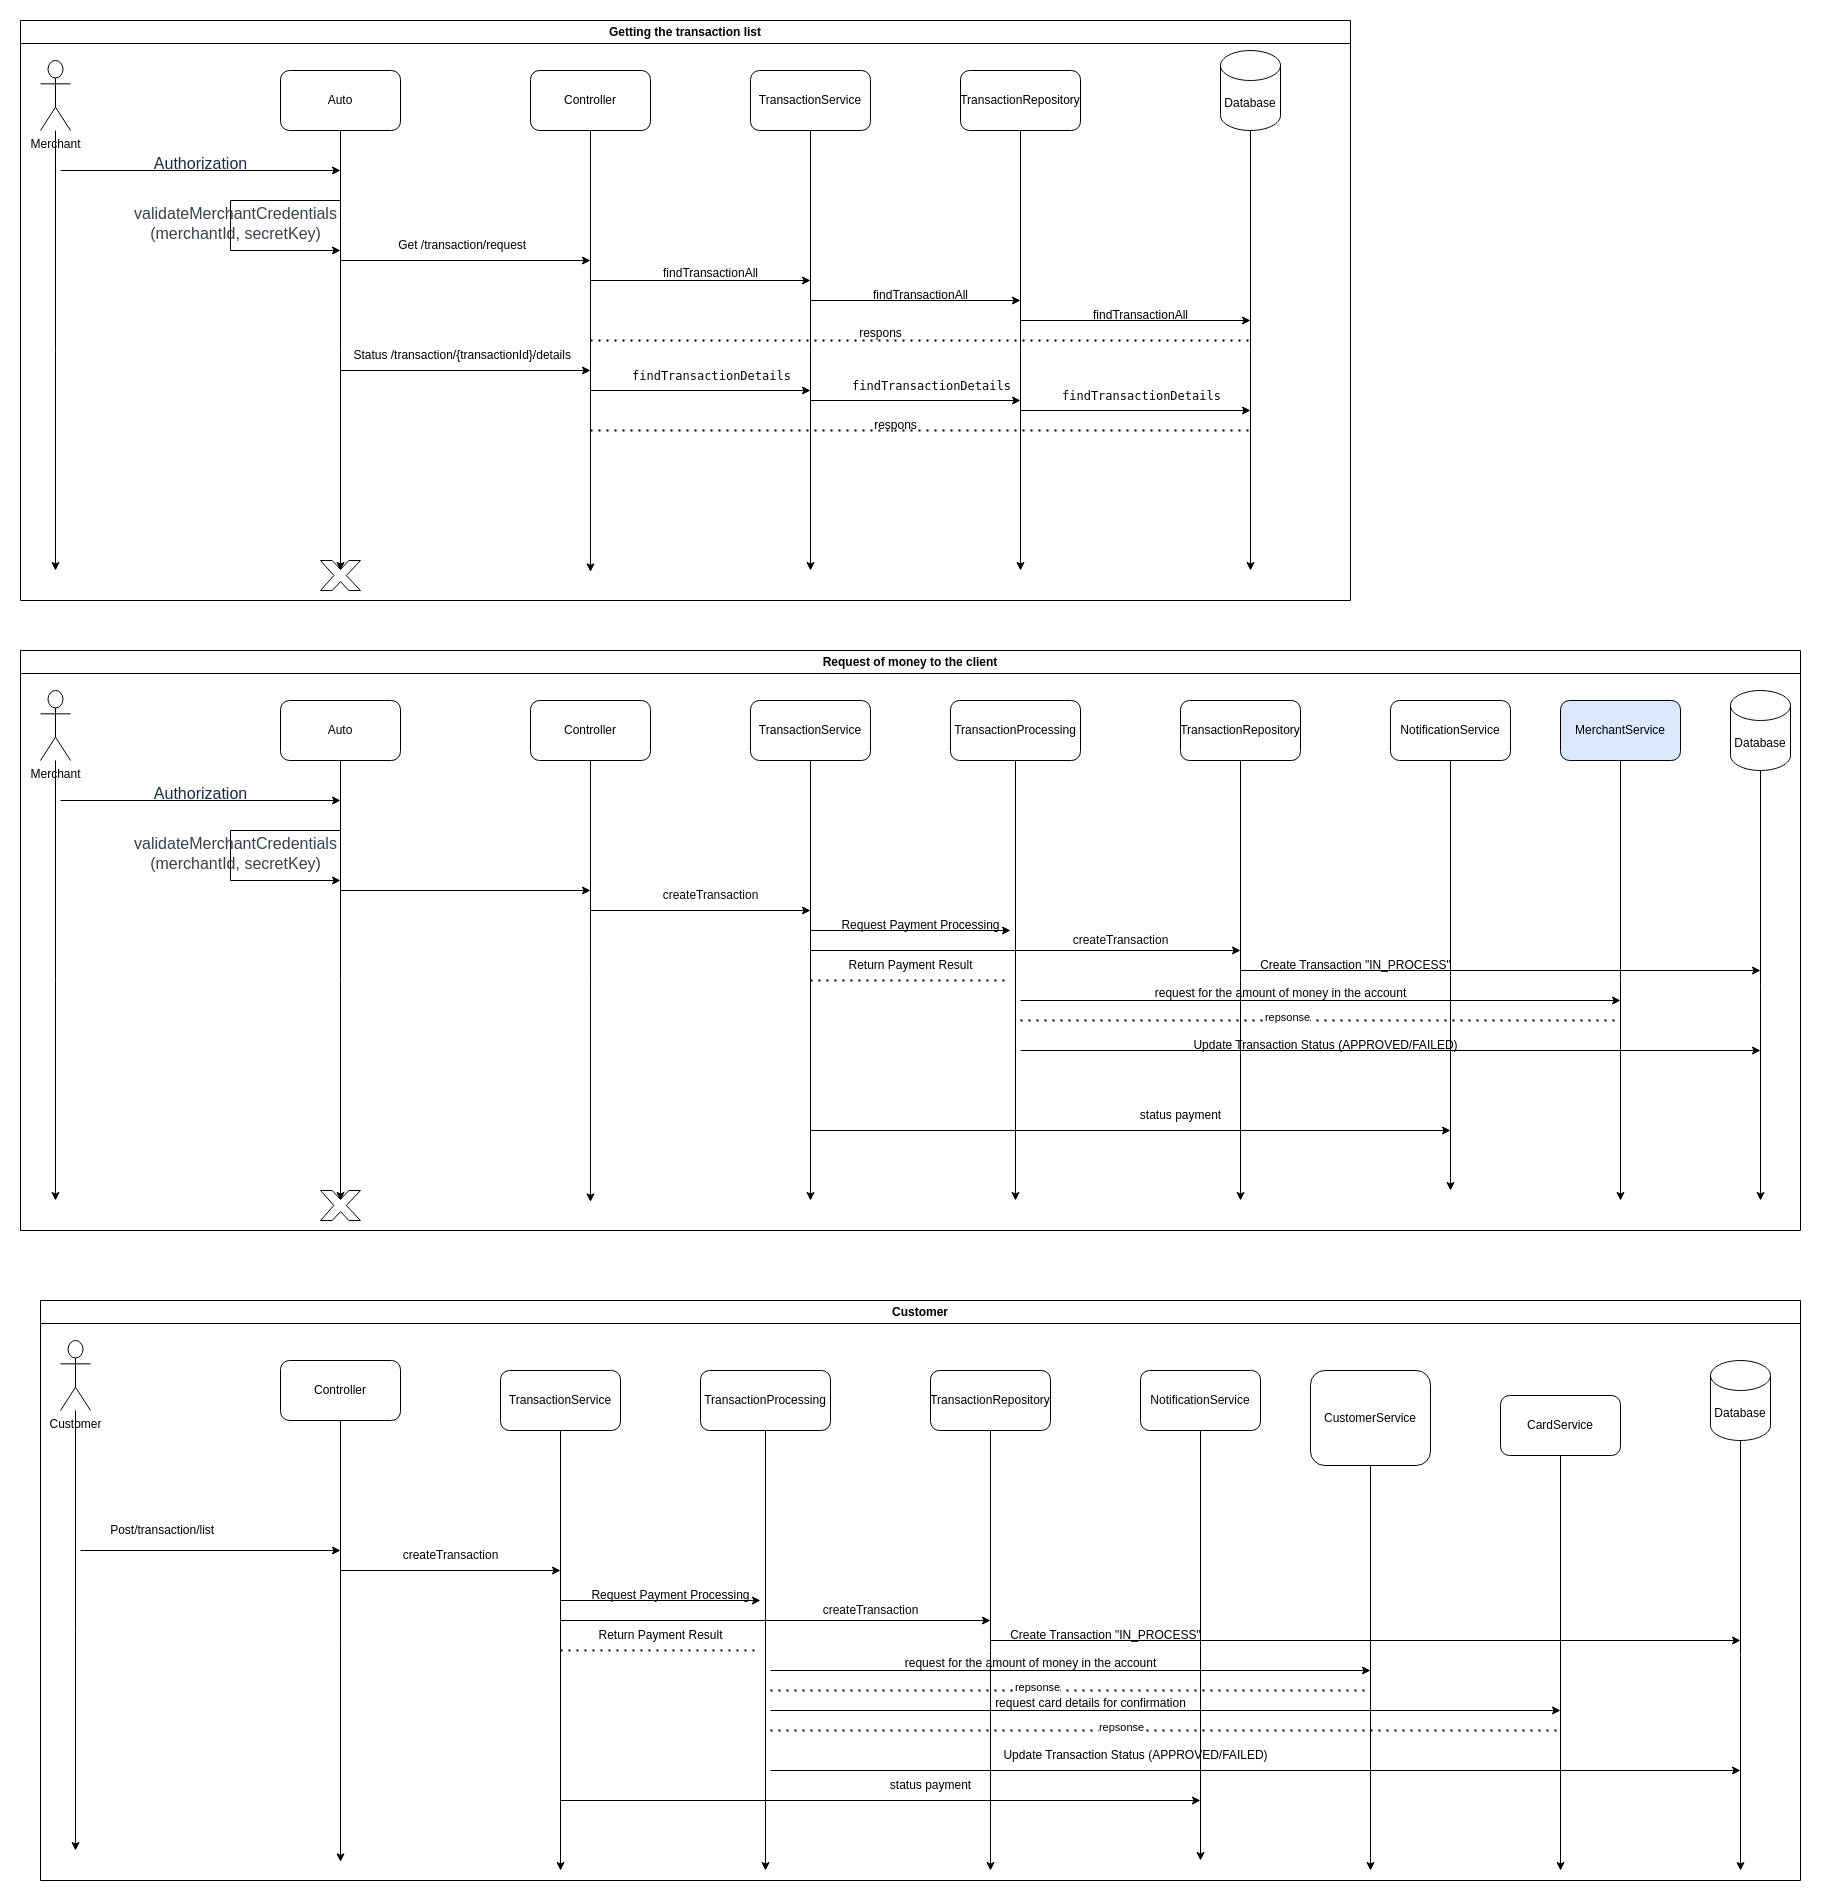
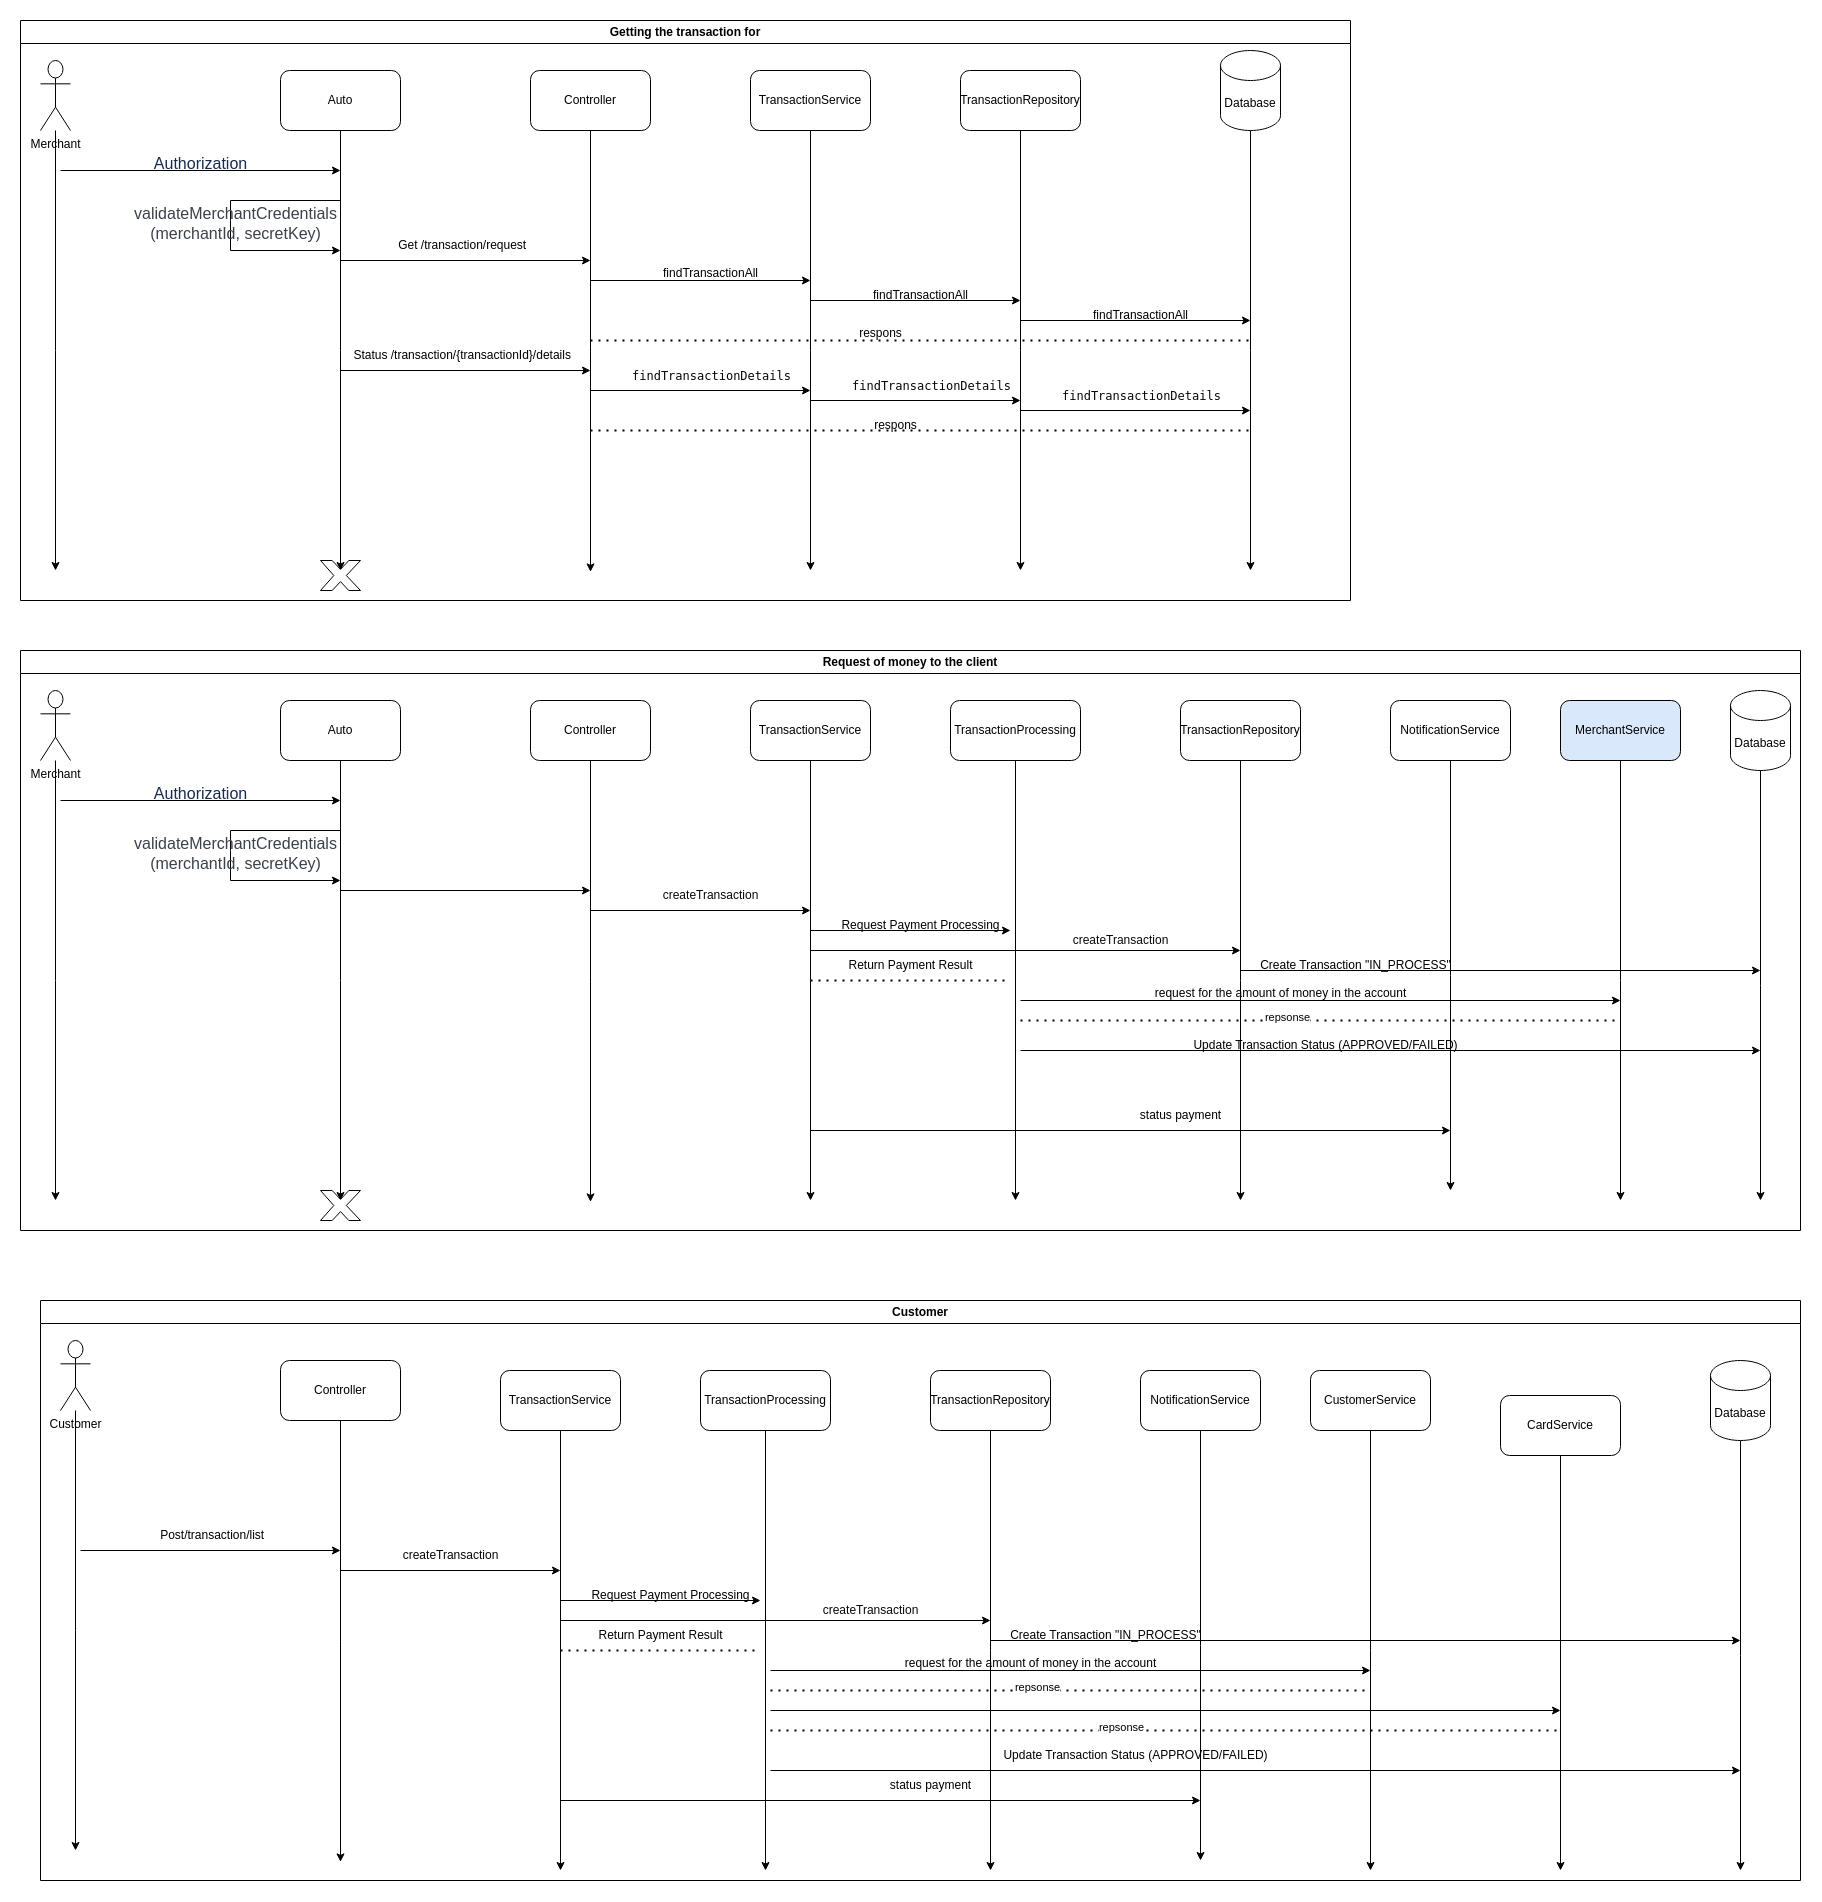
(686, 33) -> (686, 33)
(1371, 1418) -> (1371, 1401)
(161, 1531) -> (211, 1536)
(1091, 1704) -> none
